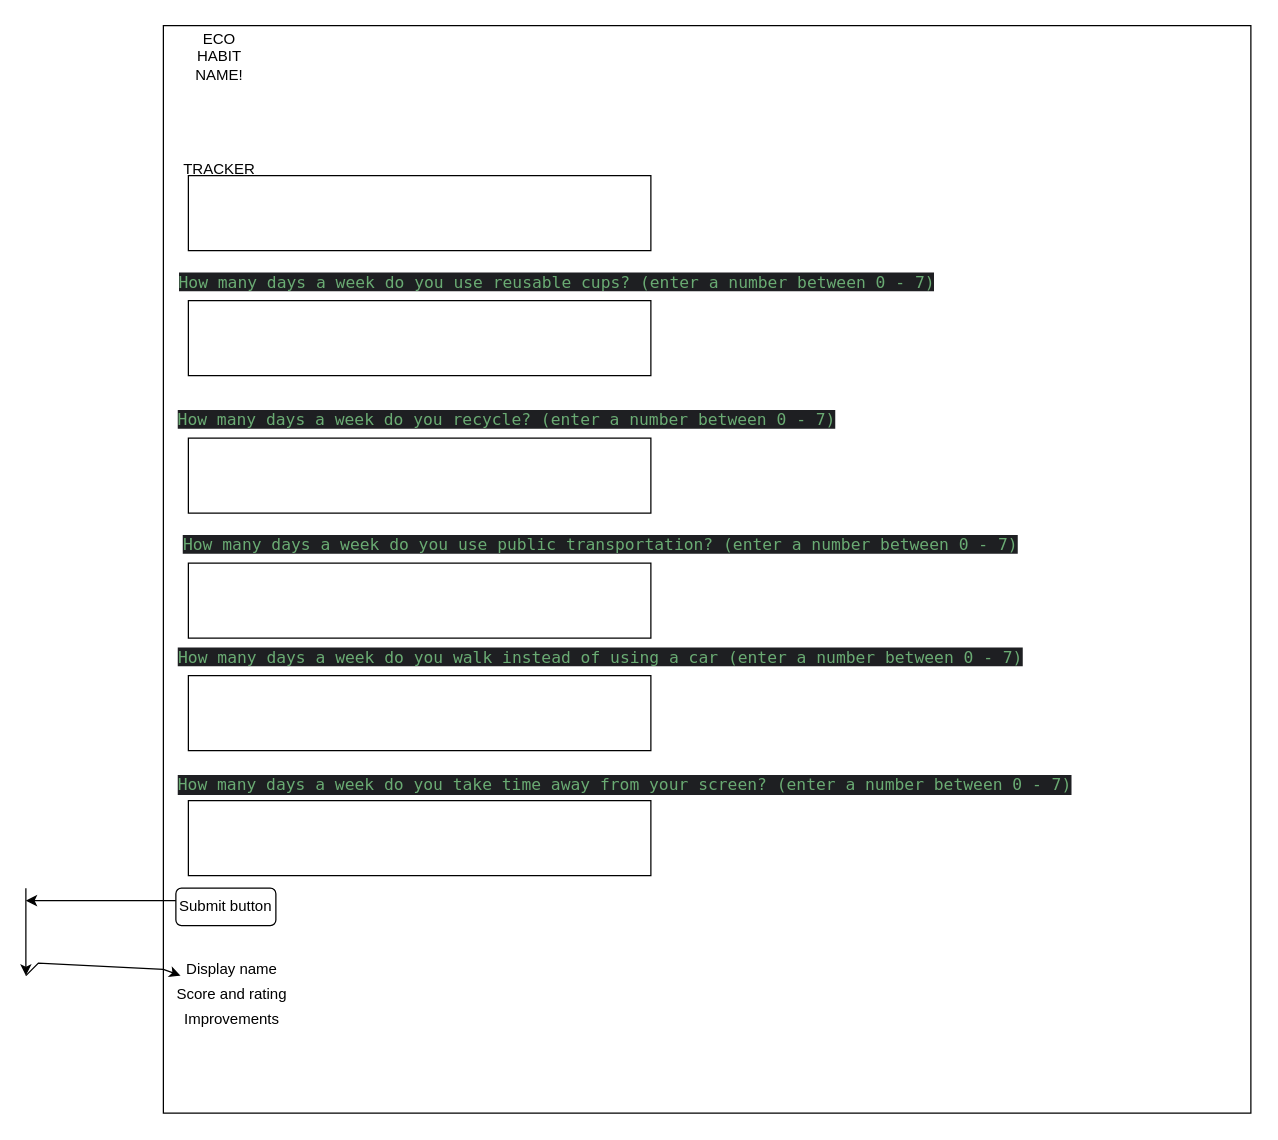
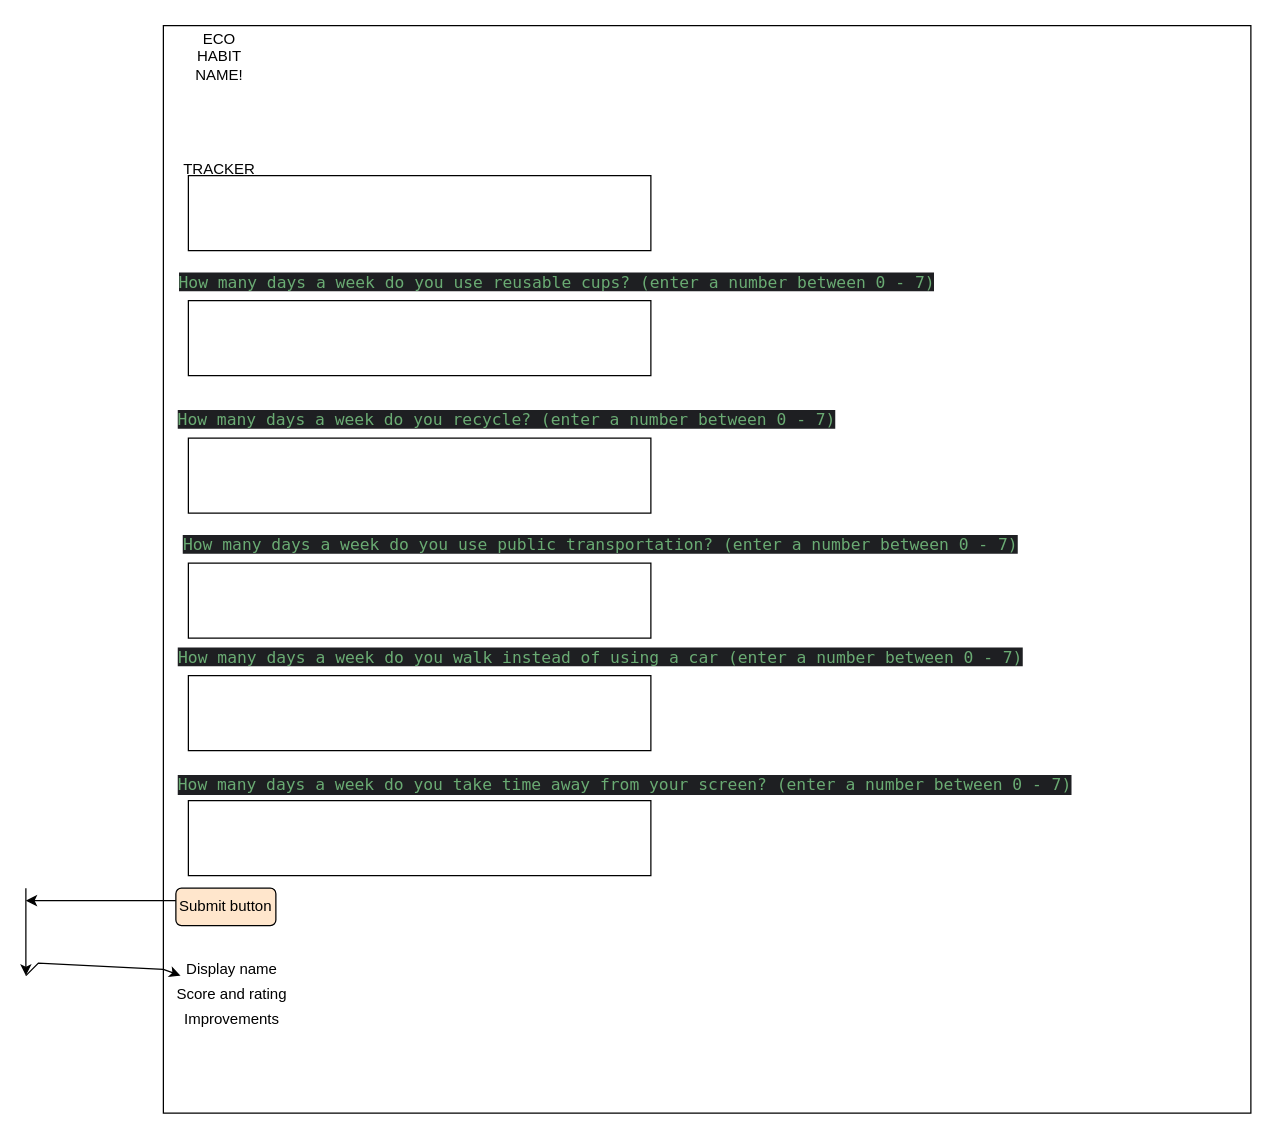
(226, 907) -> (226, 907)
